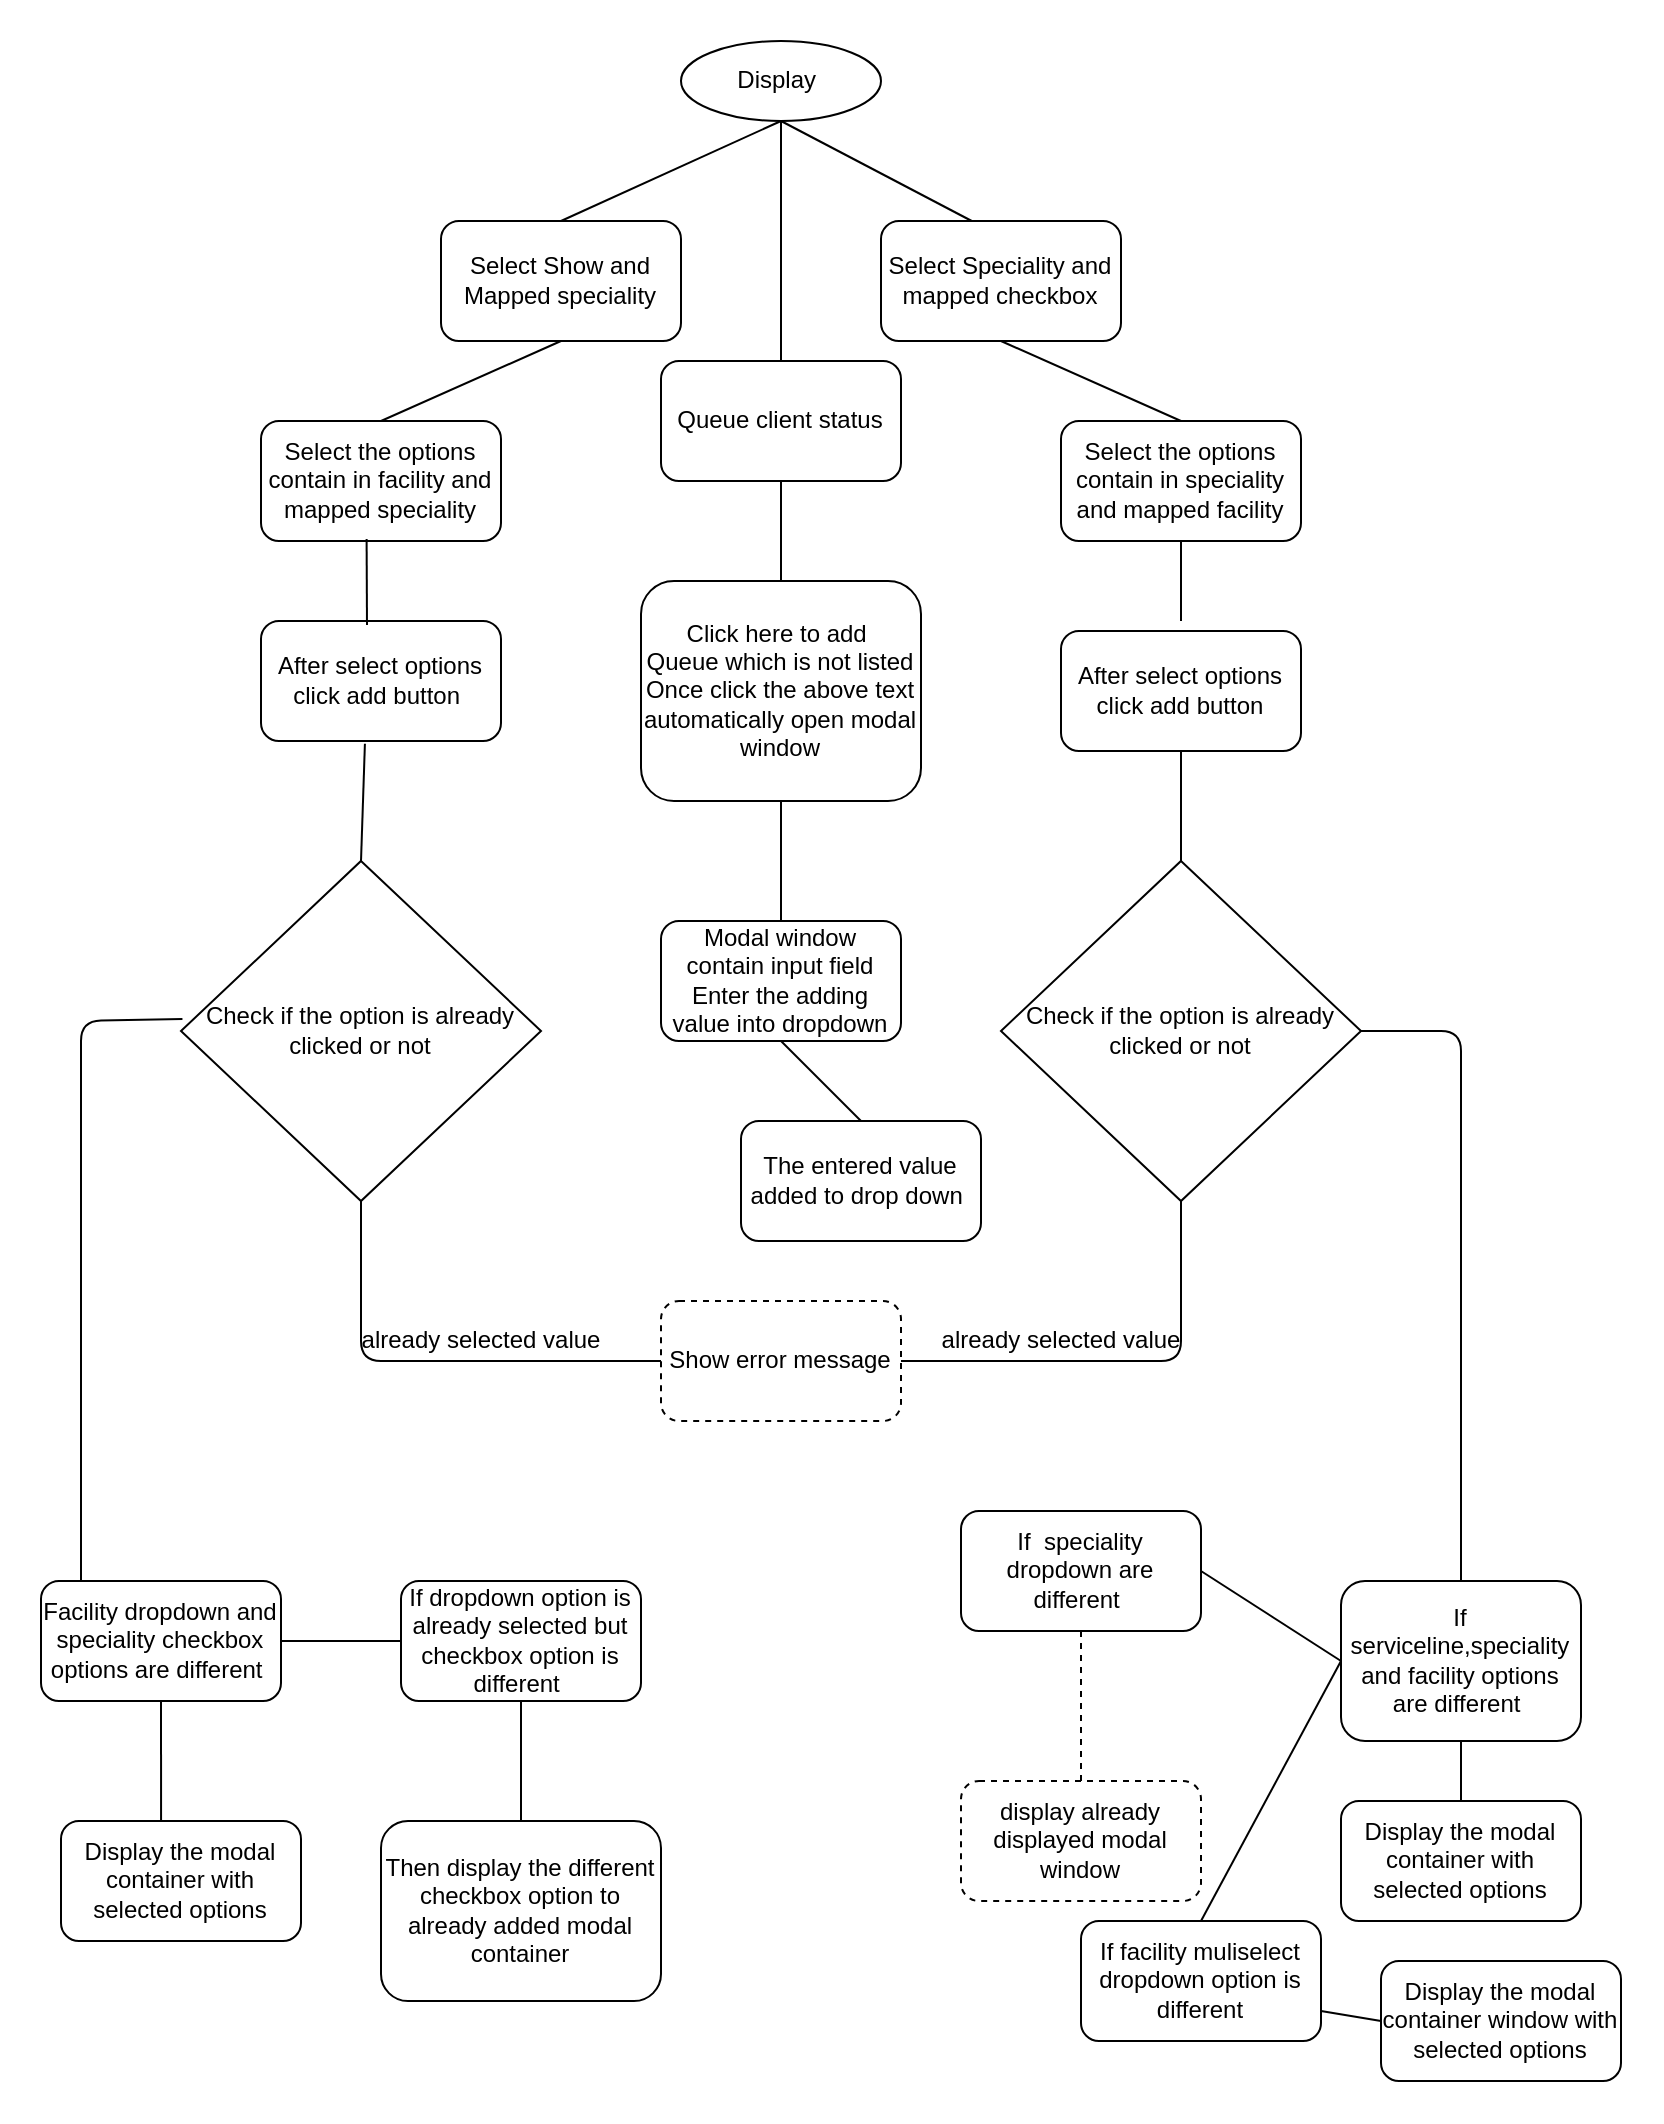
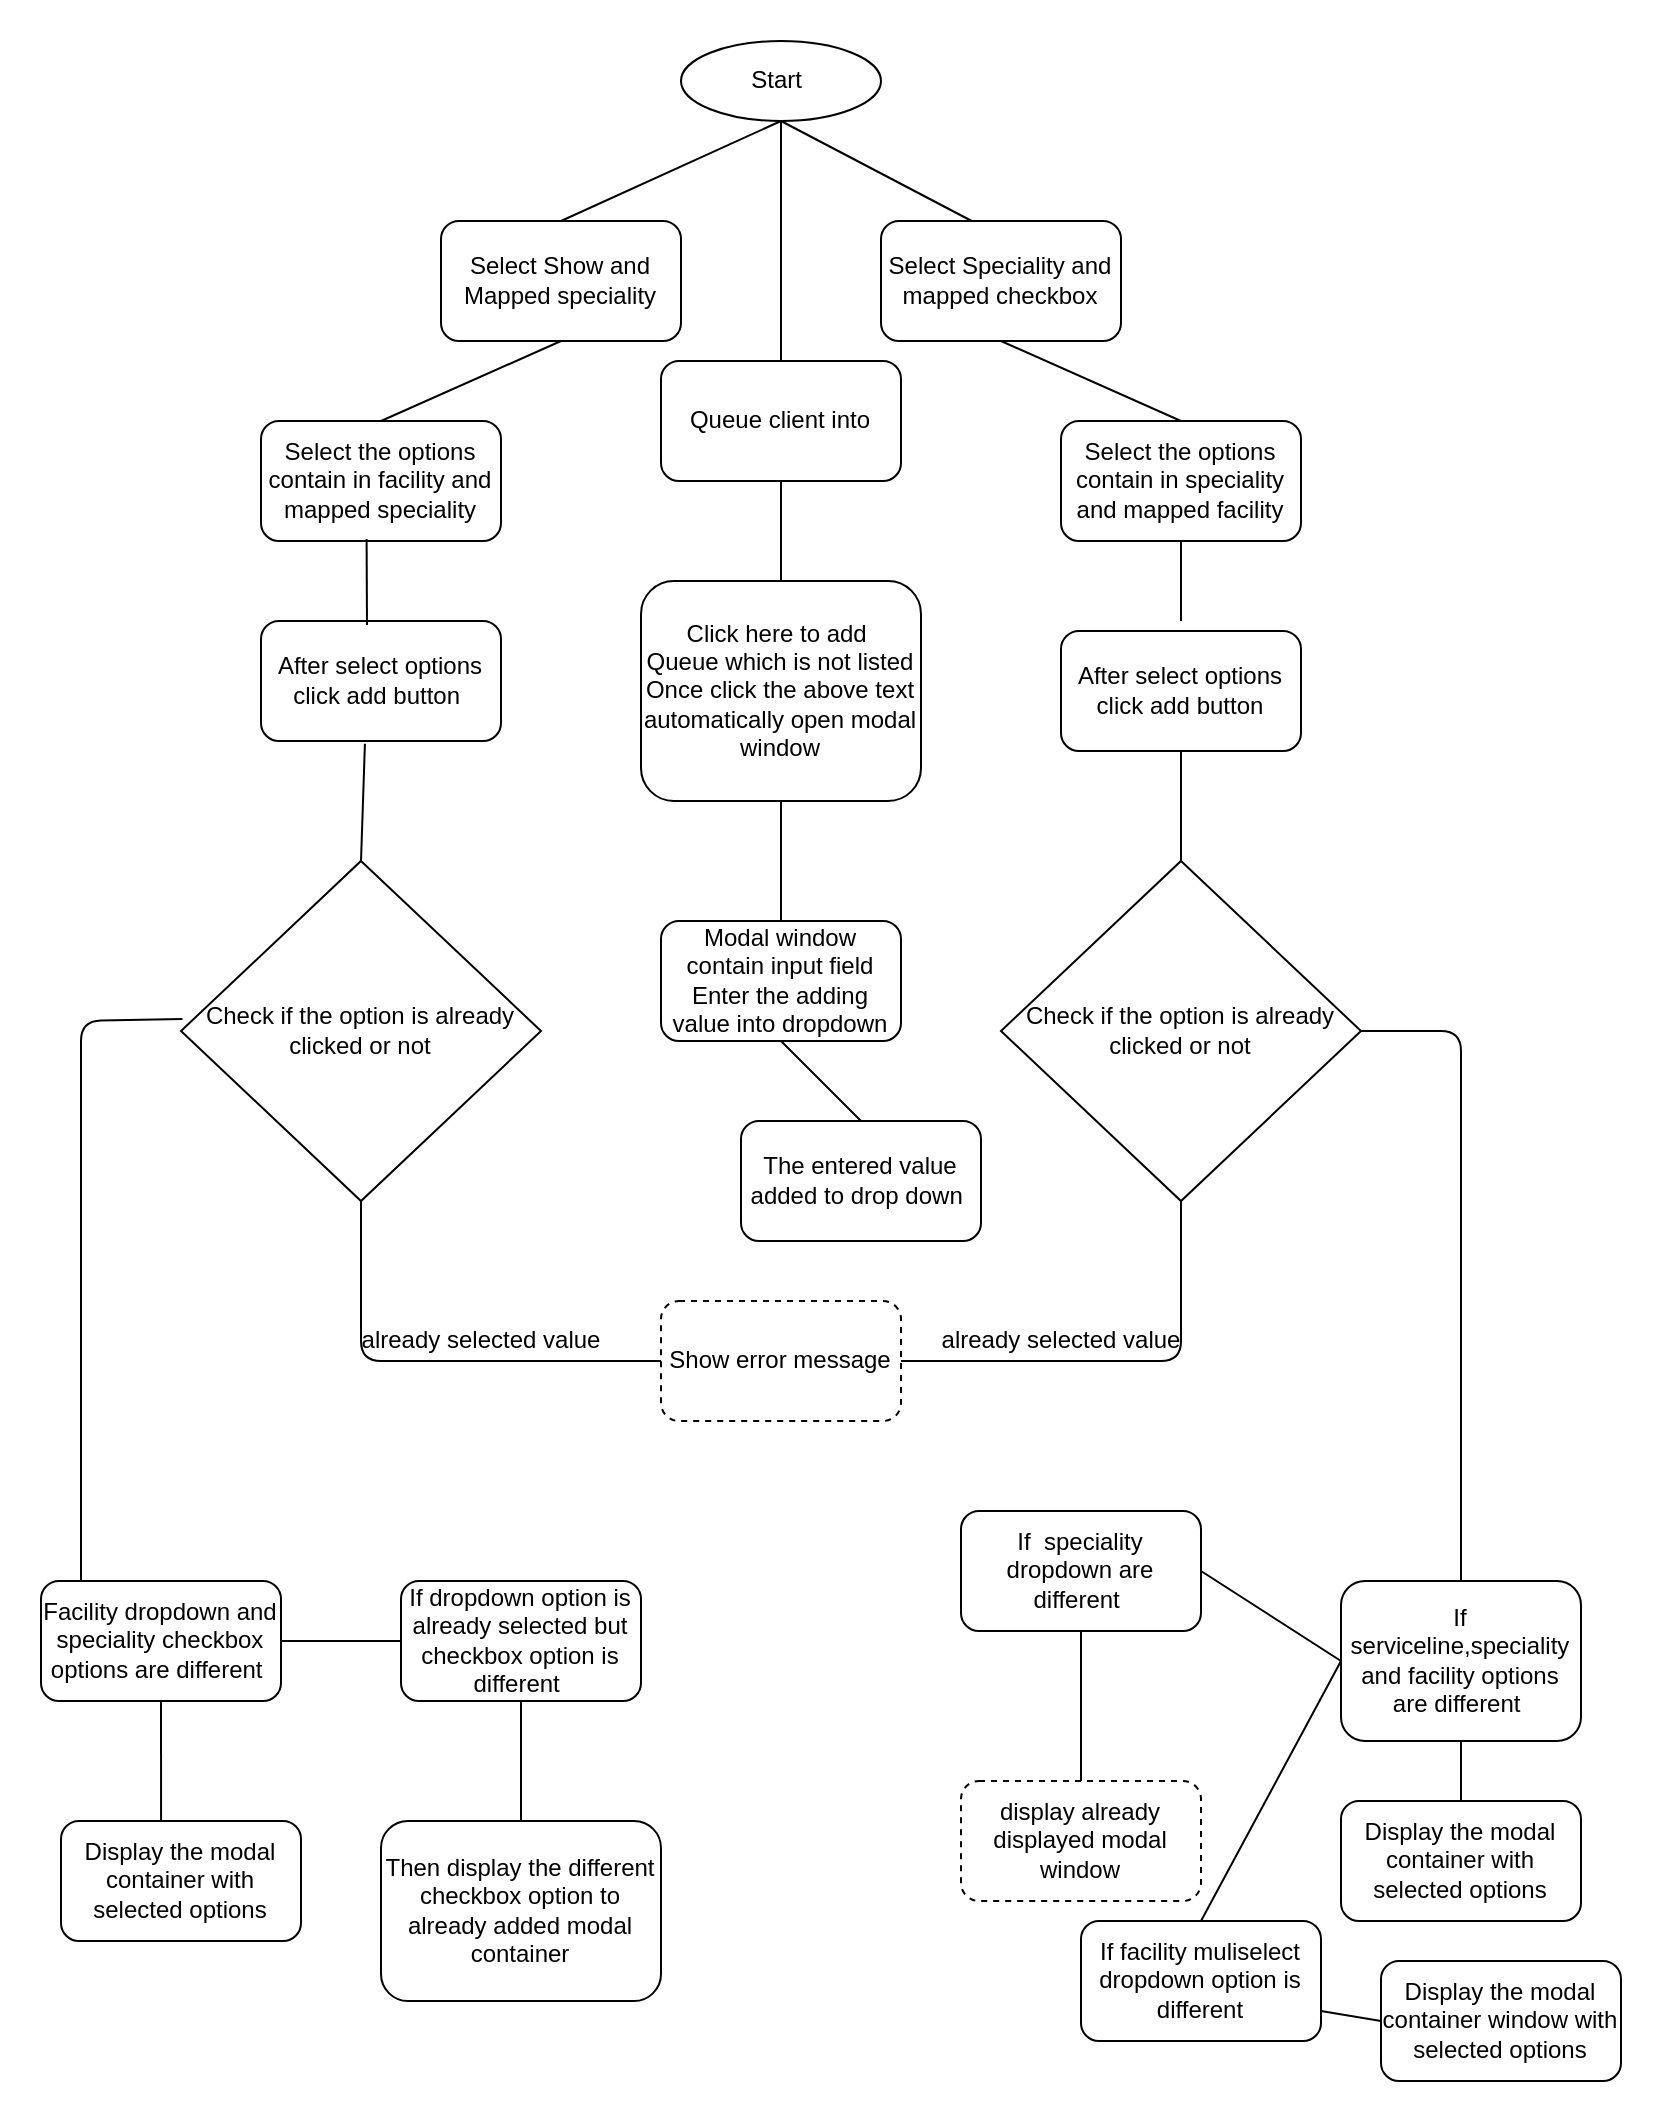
(781, 81) -> (781, 81)
(781, 421) -> (781, 421)
(1081, 1707) -> (1081, 1707)
